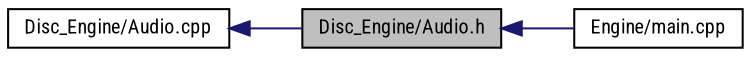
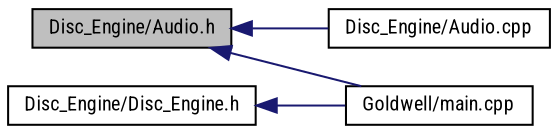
(276, 28) -> (290, 28)
(658, 28) -> (439, 106)
none -> (132, 106)
